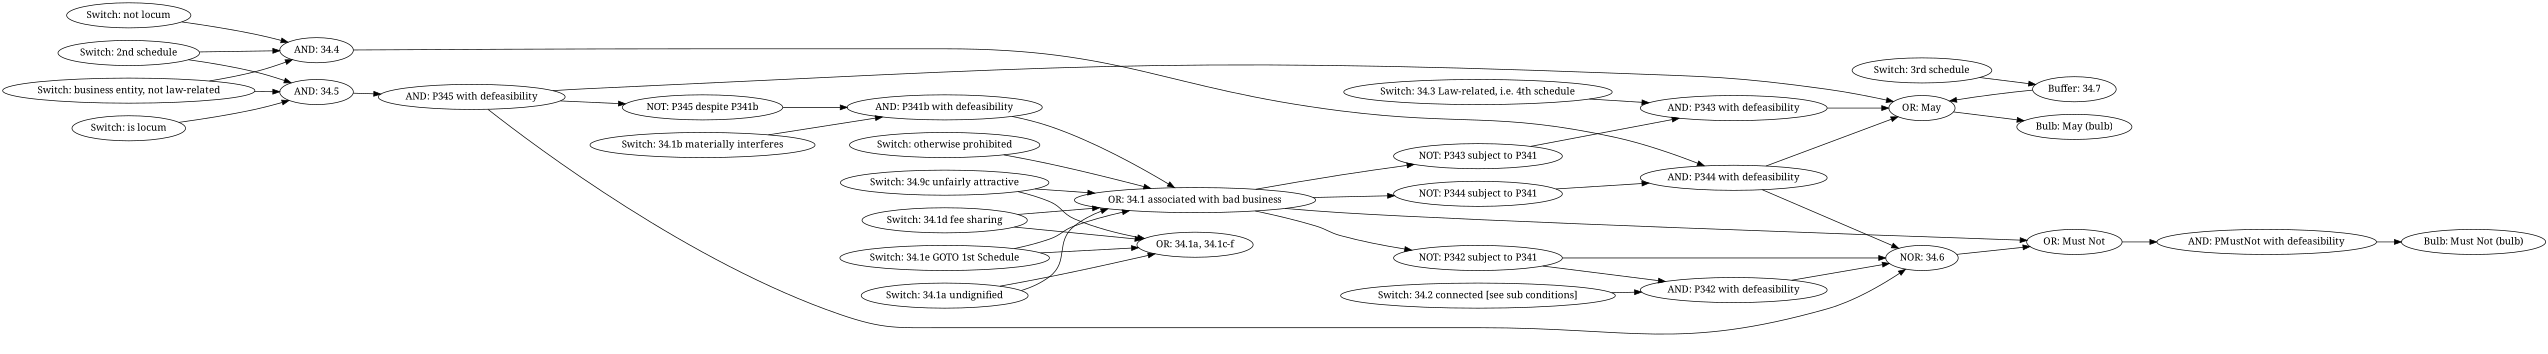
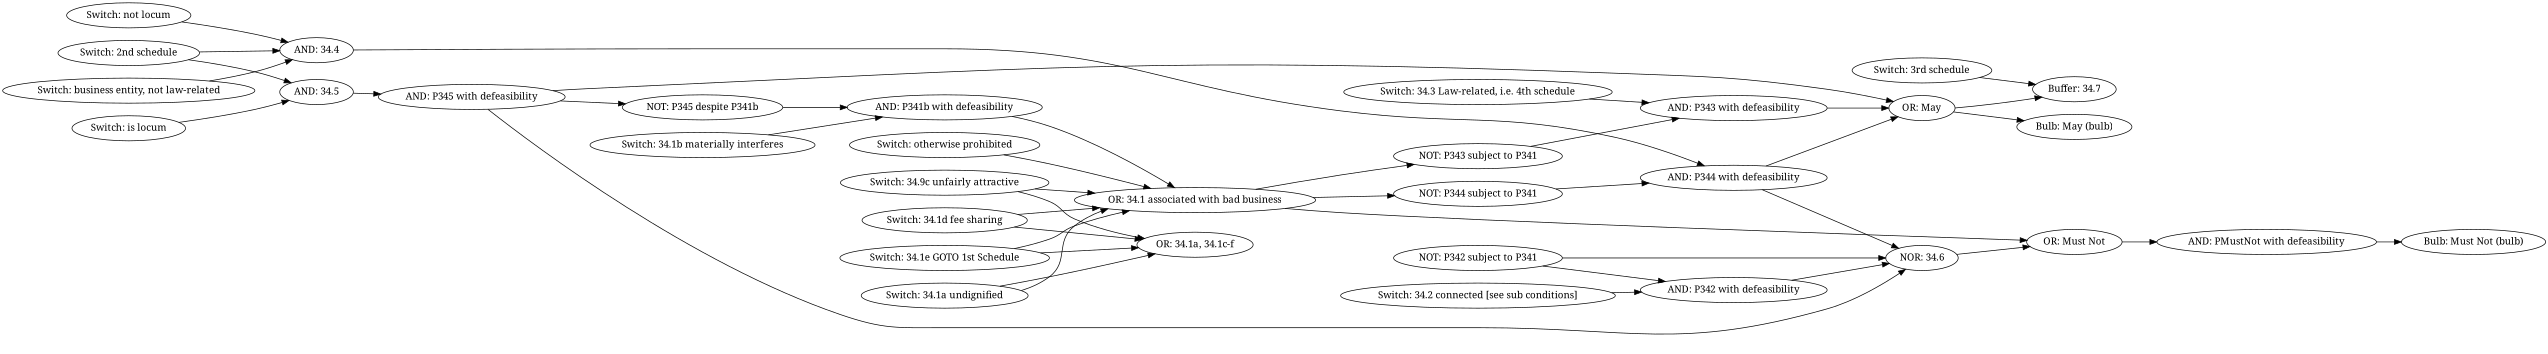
(264, 92) -> none
(1995, 94) -> (1995, 104)
(1330, 232) -> none
